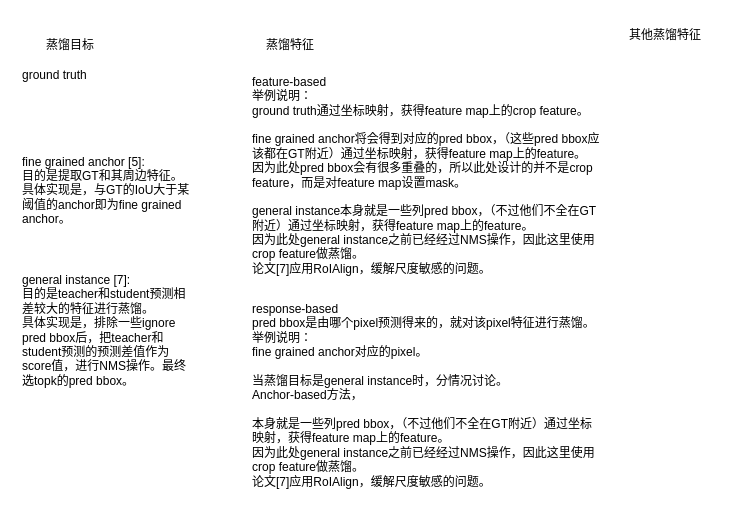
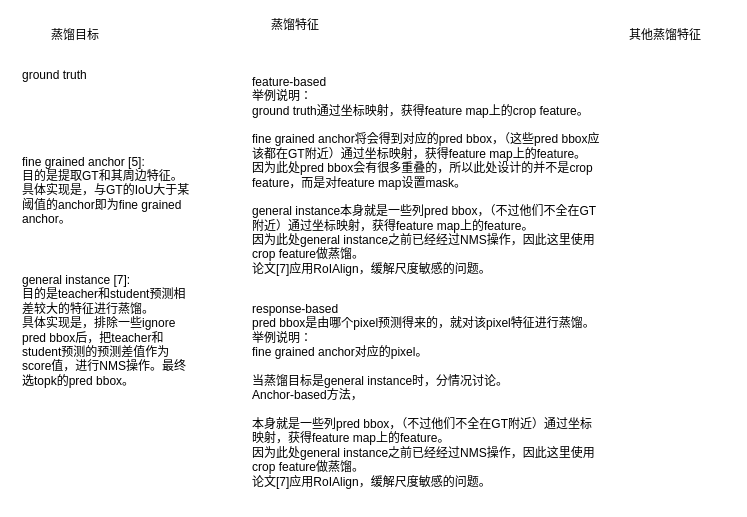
(71, 46) -> (76, 36)
(291, 46) -> (296, 26)
